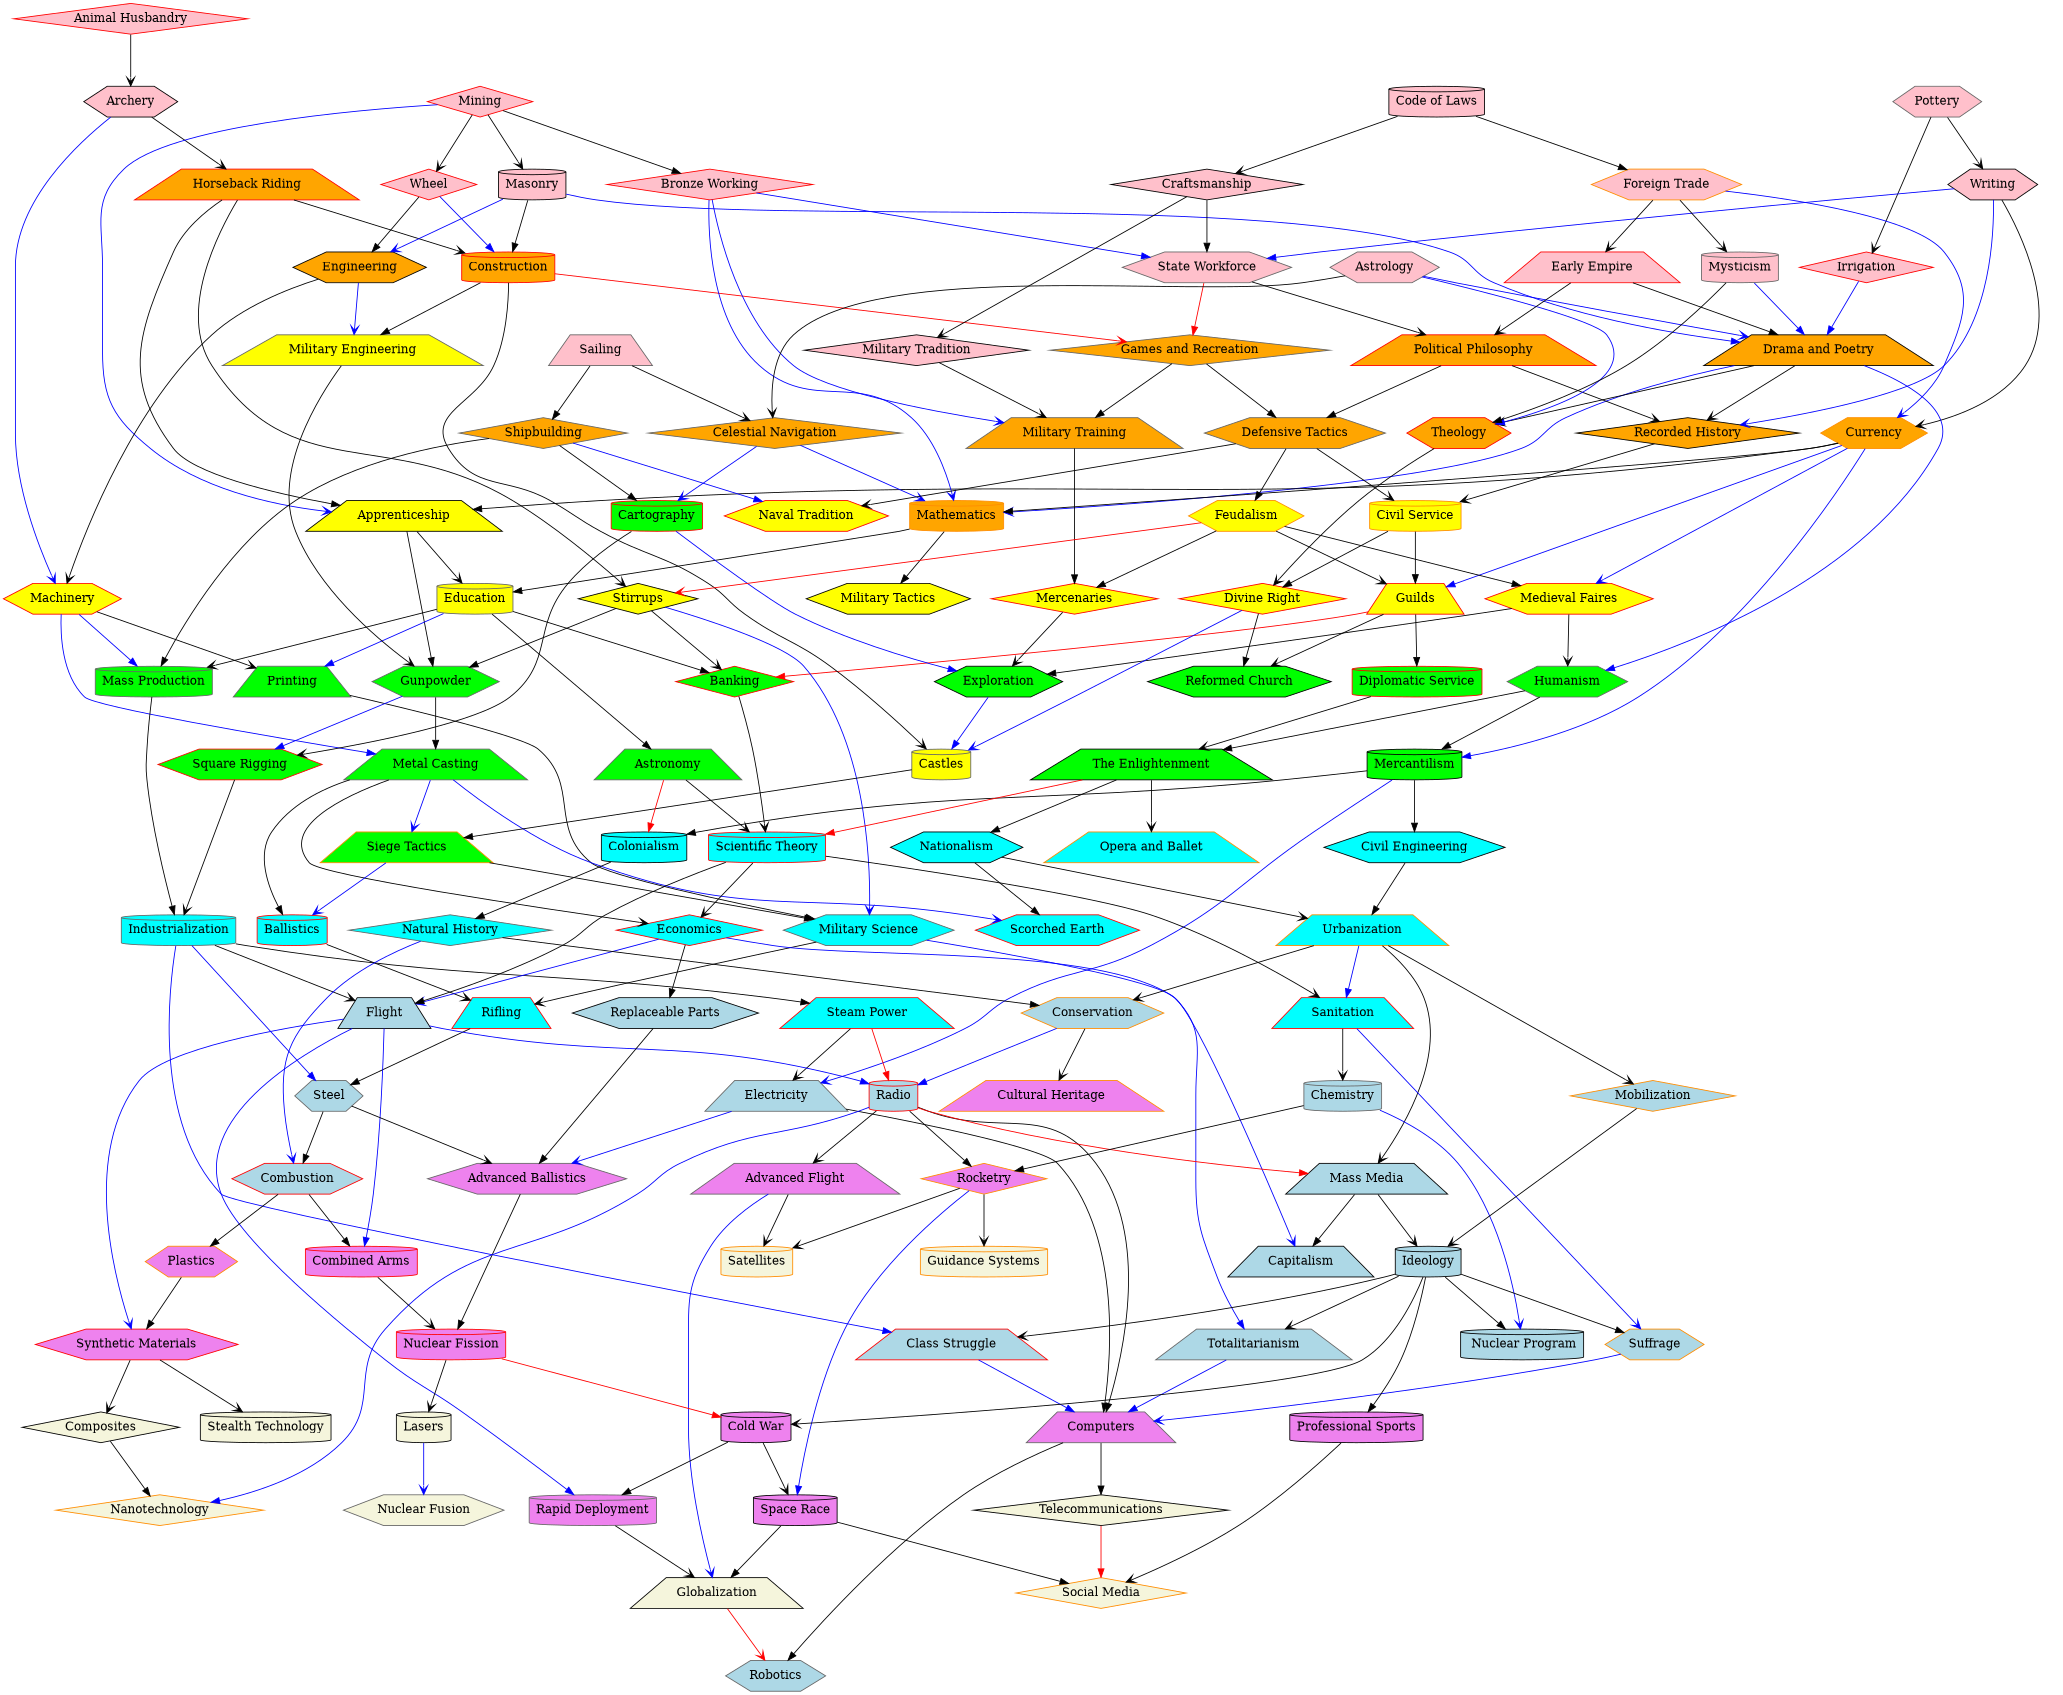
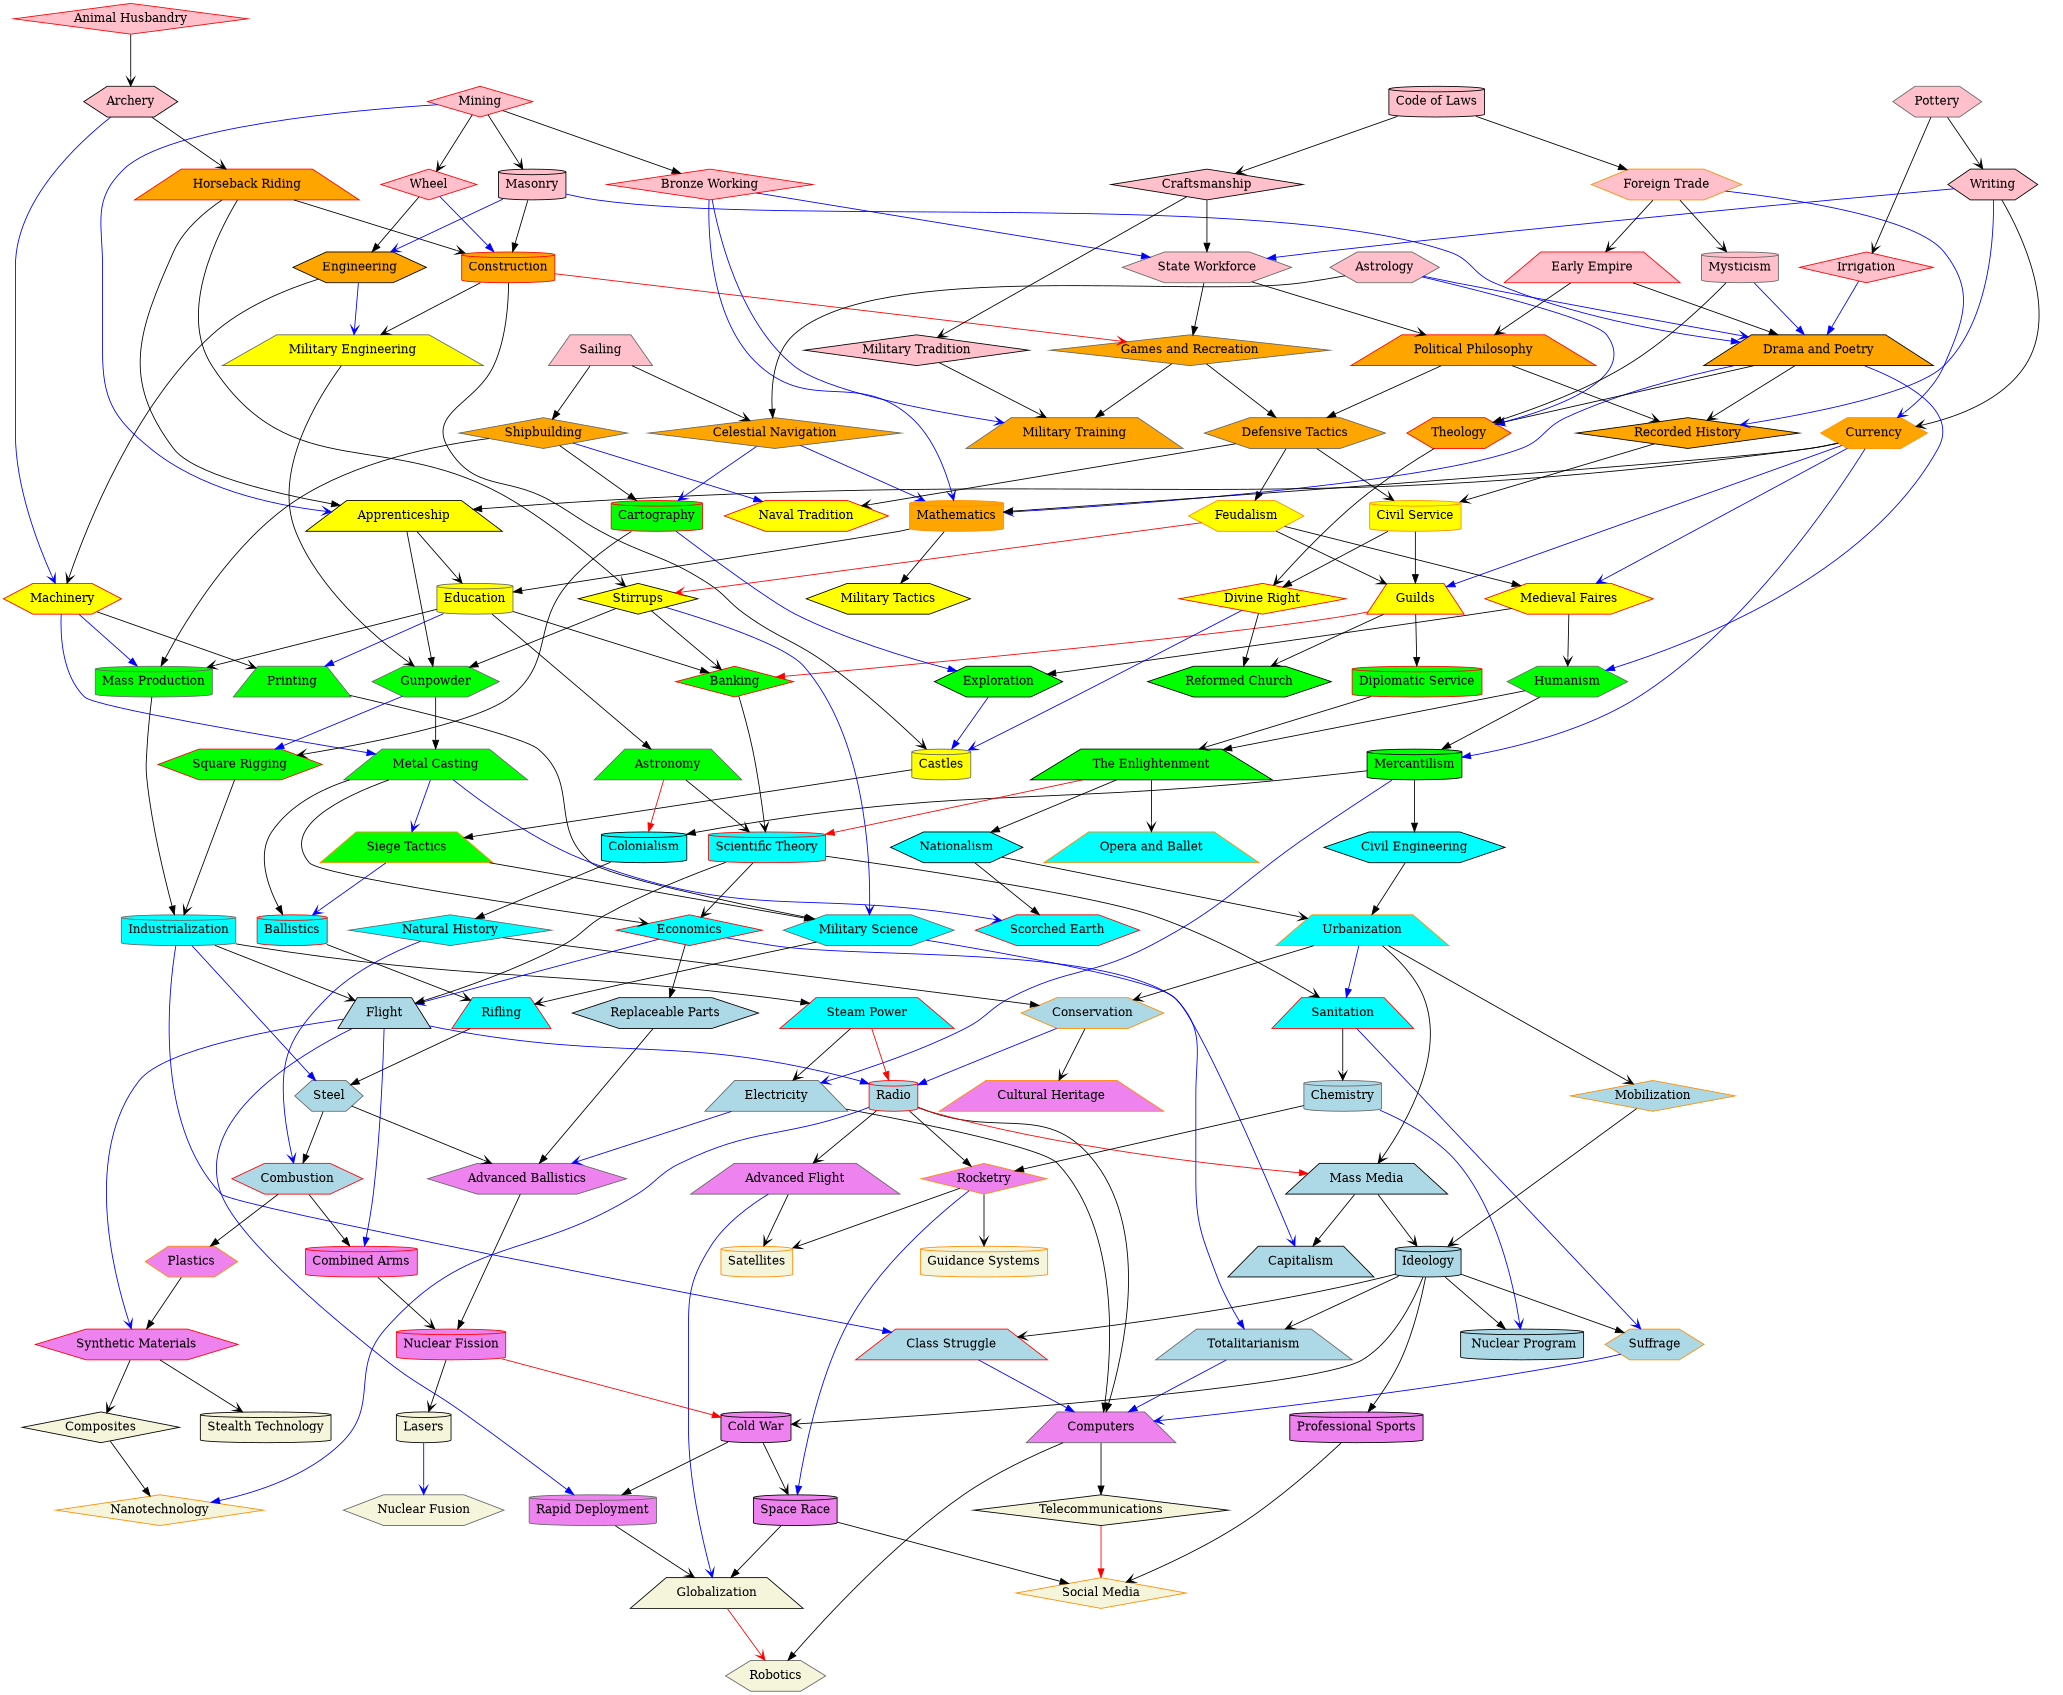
(1042, 286) -> (1042, 286)
(1199, 305) -> (1199, 305)
(434, 307) -> (434, 307)
(1075, 599) -> none
(776, 1676) -> (776, 1676)
